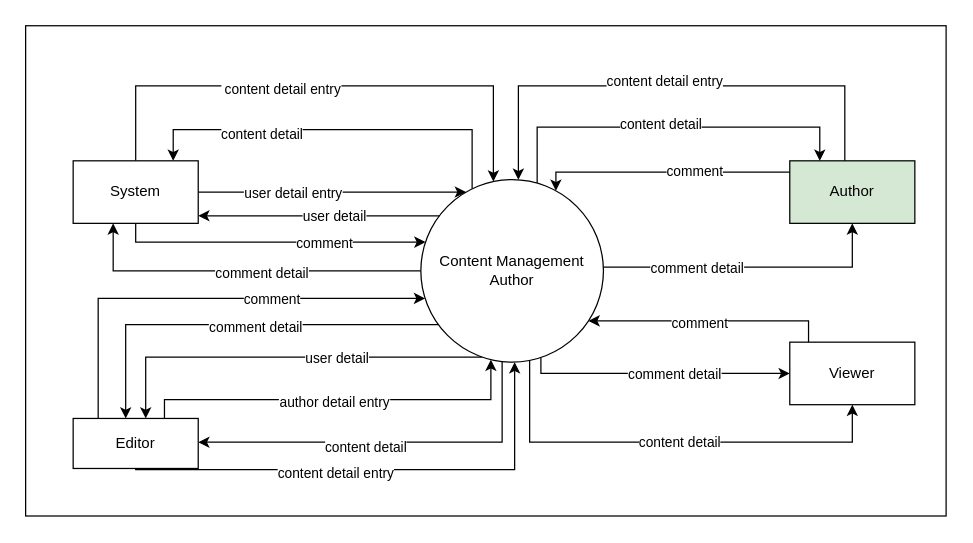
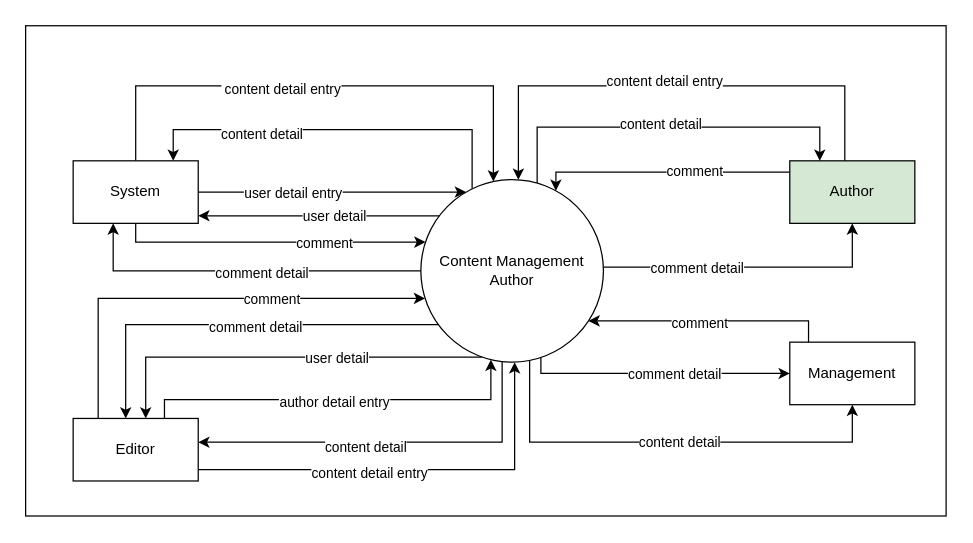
(852, 373) -> (852, 373)
(136, 443) -> (136, 449)
